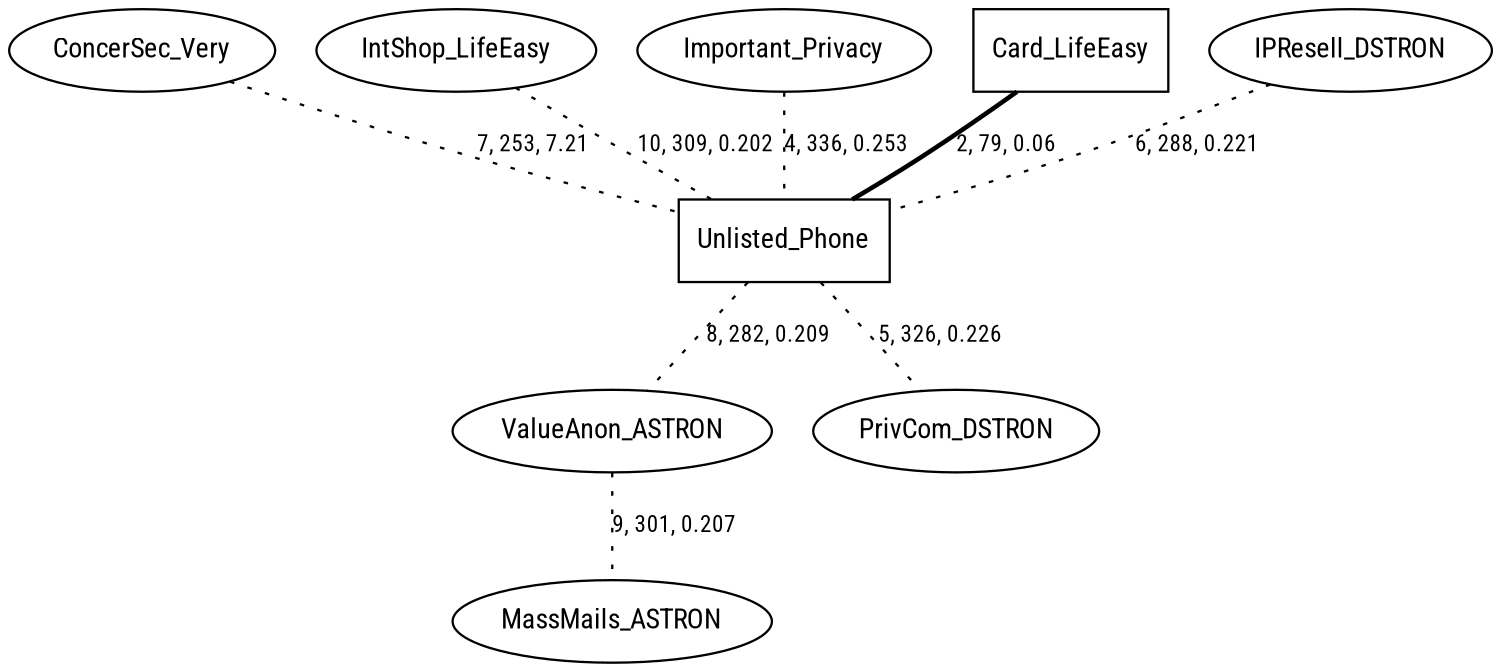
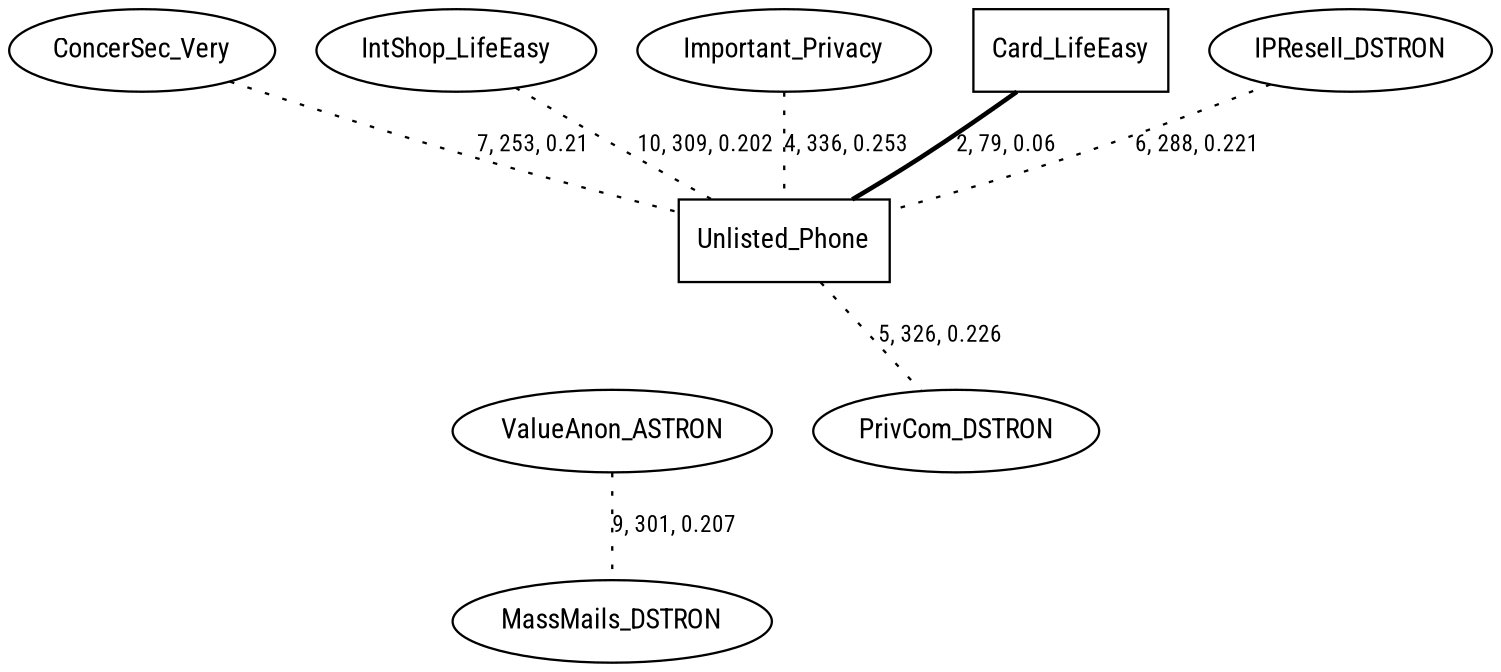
(533, 146) -> (533, 146)
(698, 337) -> none
(612, 621) -> (612, 621)
